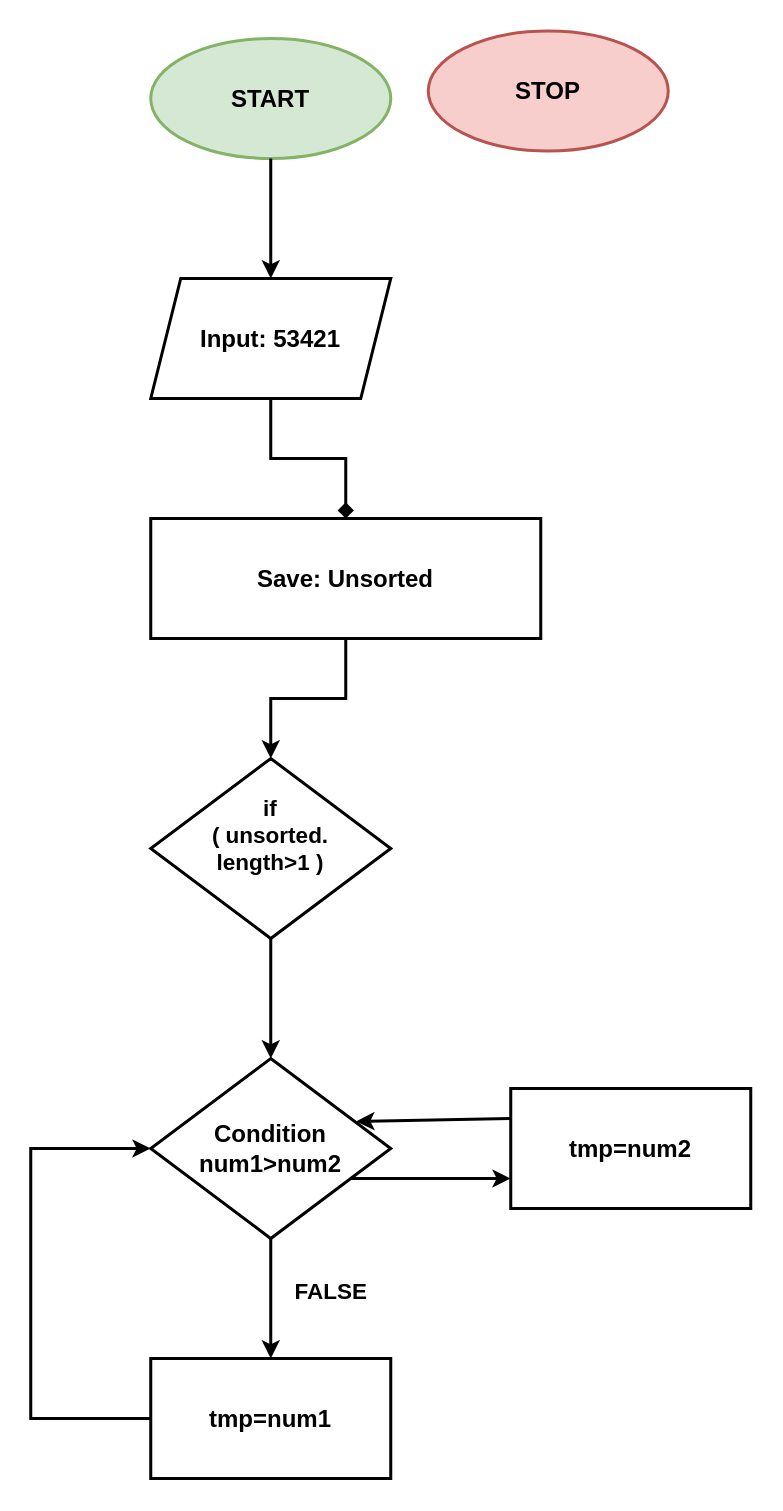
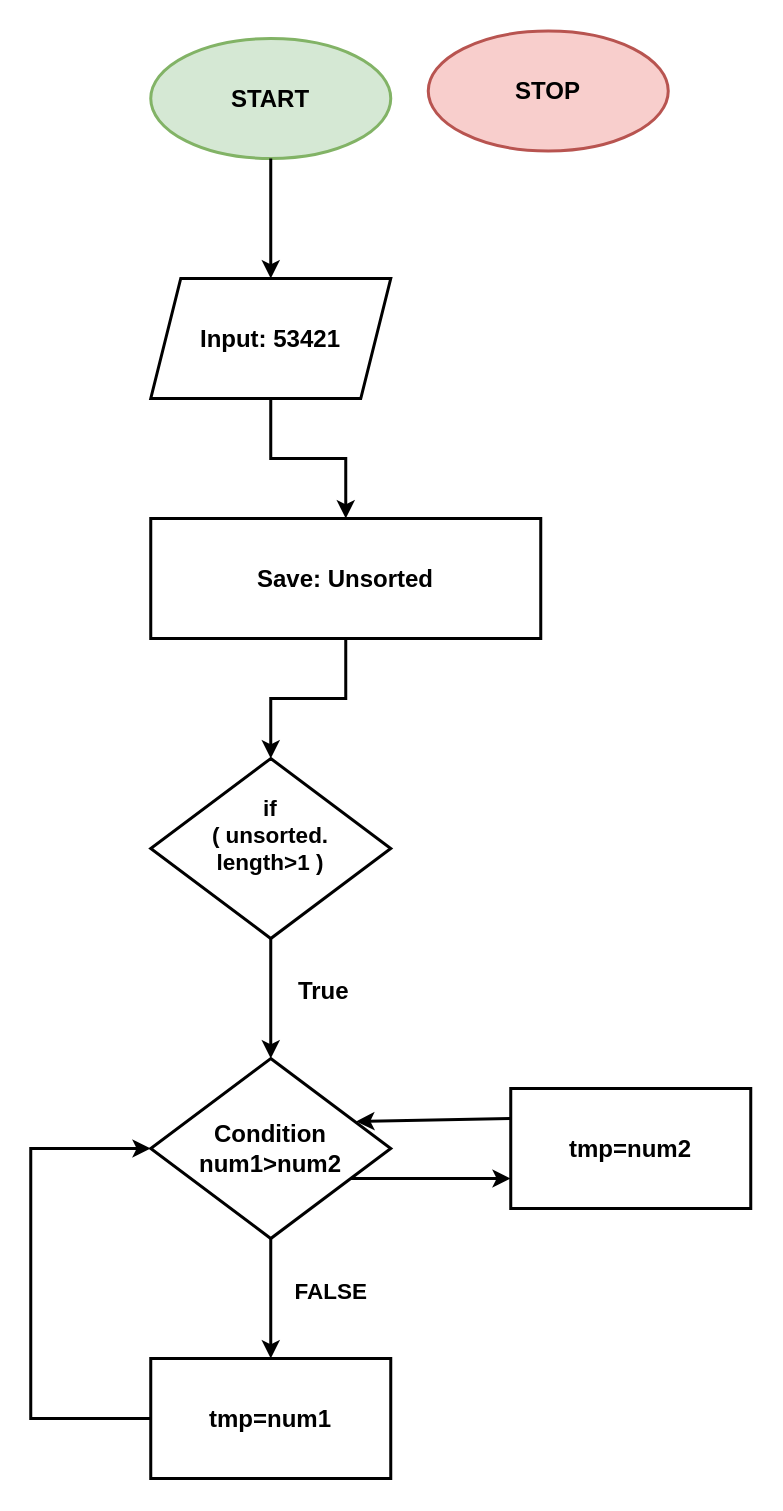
(346, 502) -> (346, 503)
none -> (323, 991)
